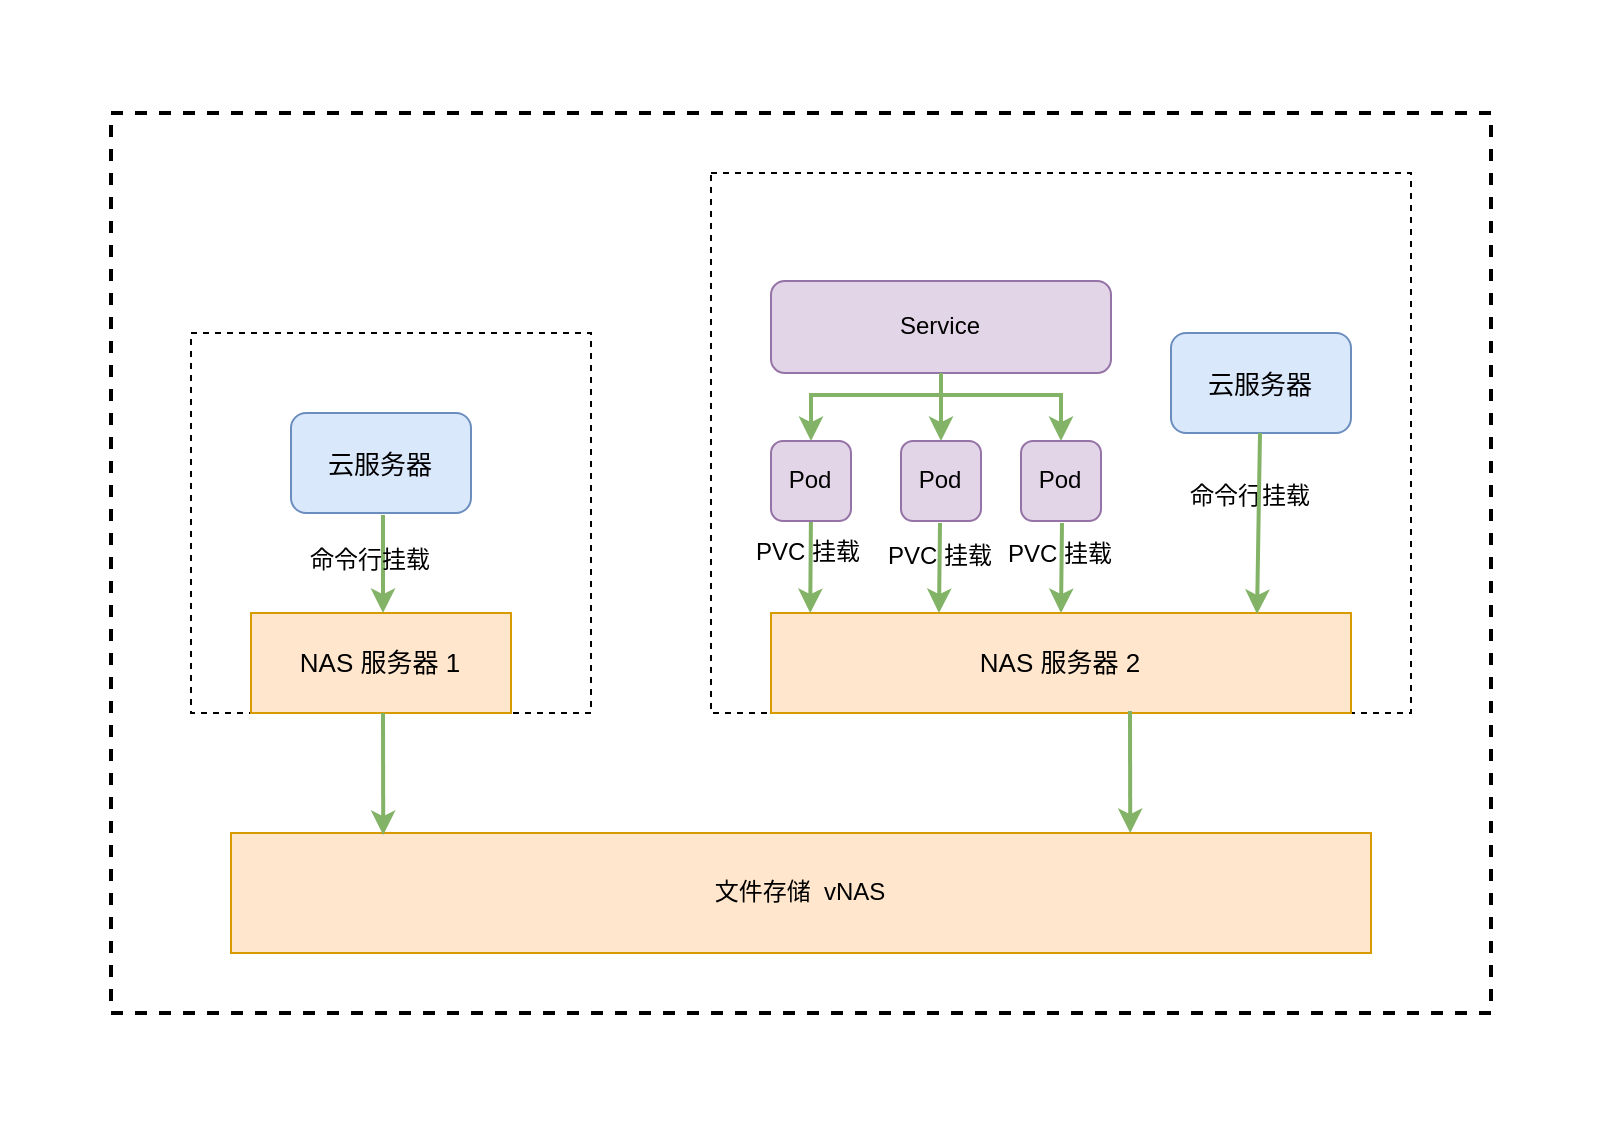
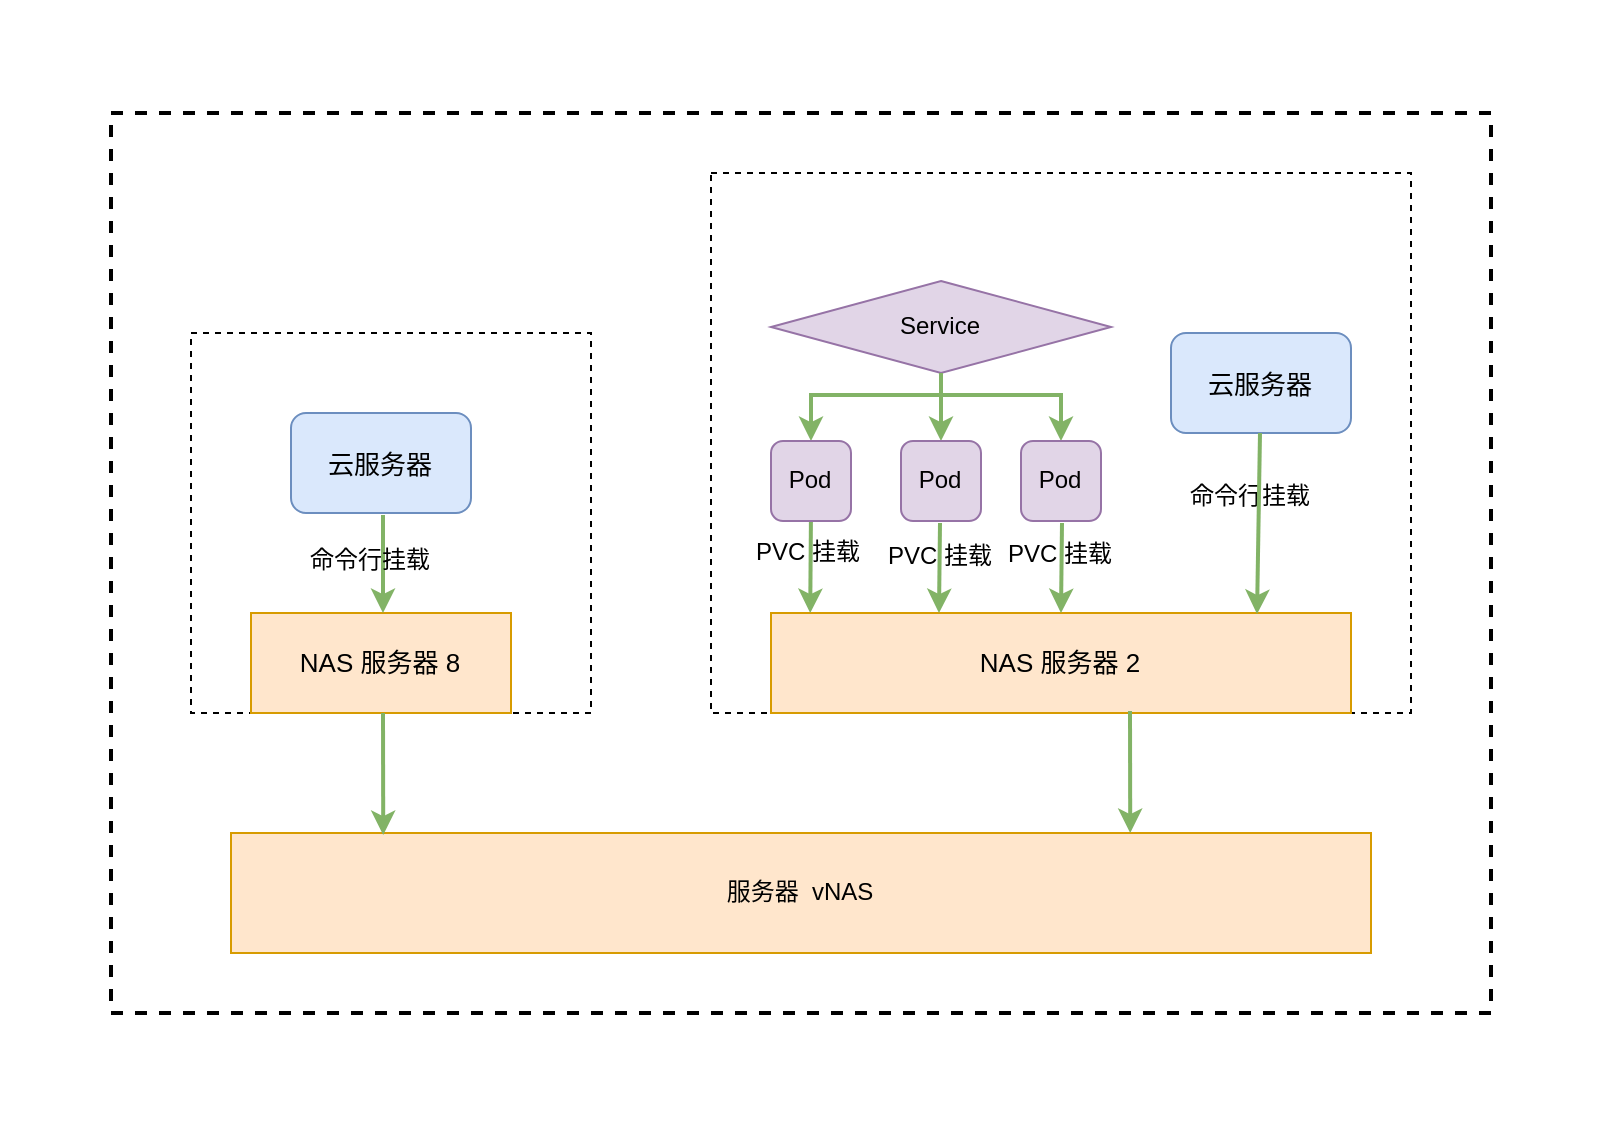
(941, 327) -> (941, 327)
(381, 663) -> (381, 663)
(801, 893) -> (801, 893)
